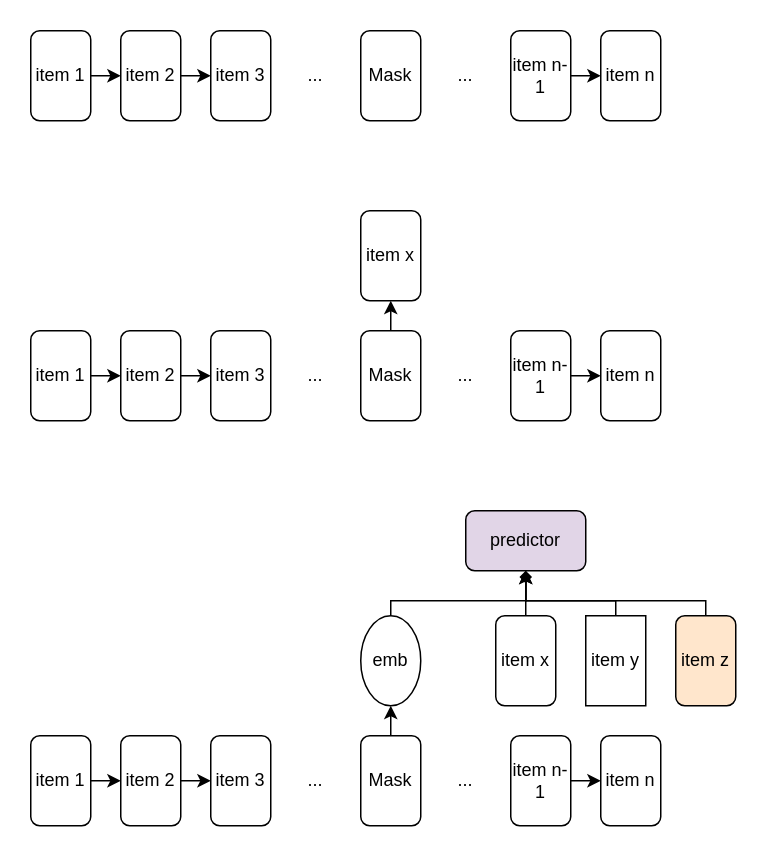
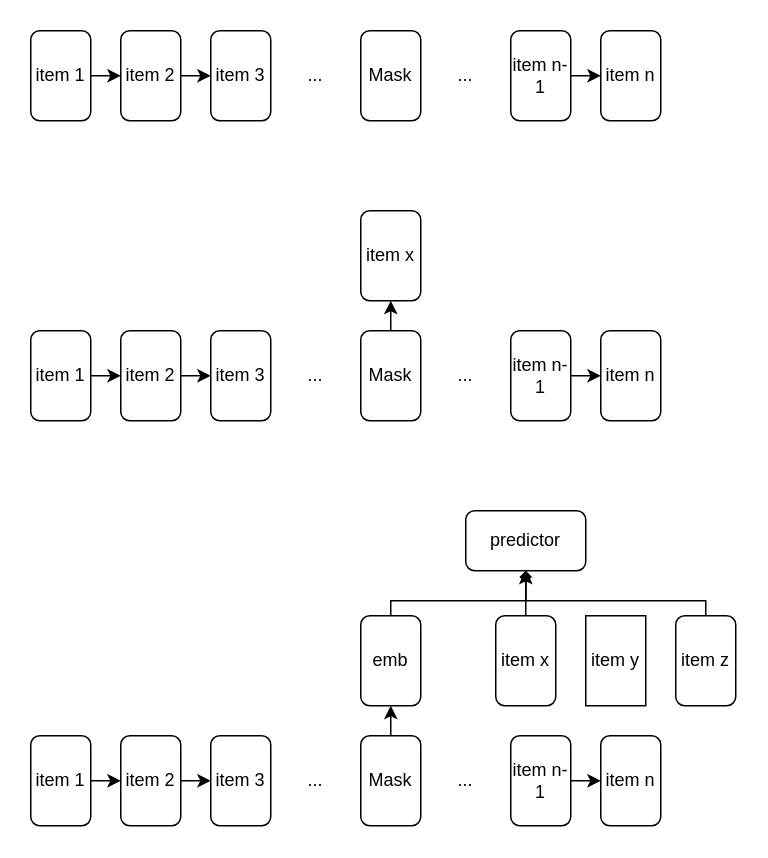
(526, 541) -> (526, 541)
(616, 609) -> none
(391, 661) -> (391, 661)
(706, 661) -> (706, 661)
